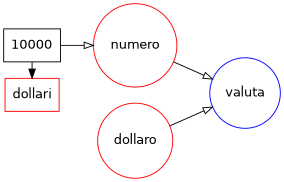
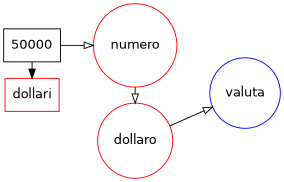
(32, 45) -> (32, 45)
(189, 69) -> (135, 91)
